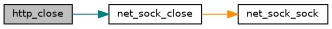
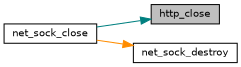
(85, 14) -> (119, 24)
(283, 14) -> (185, 53)
